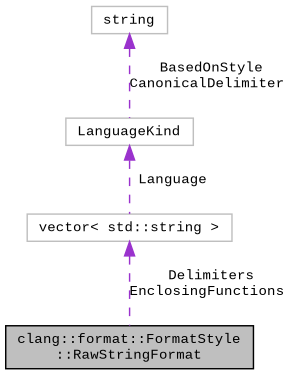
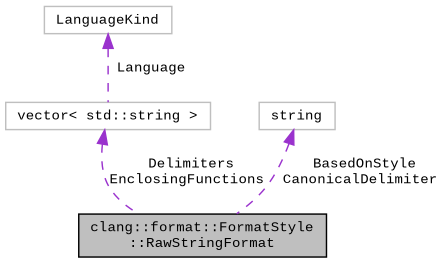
(130, 83) -> (269, 183)
